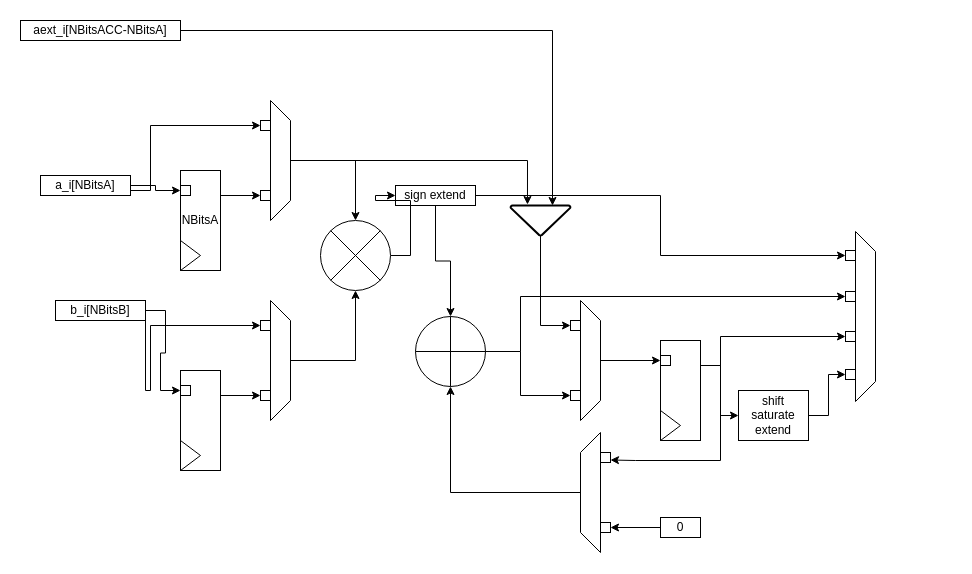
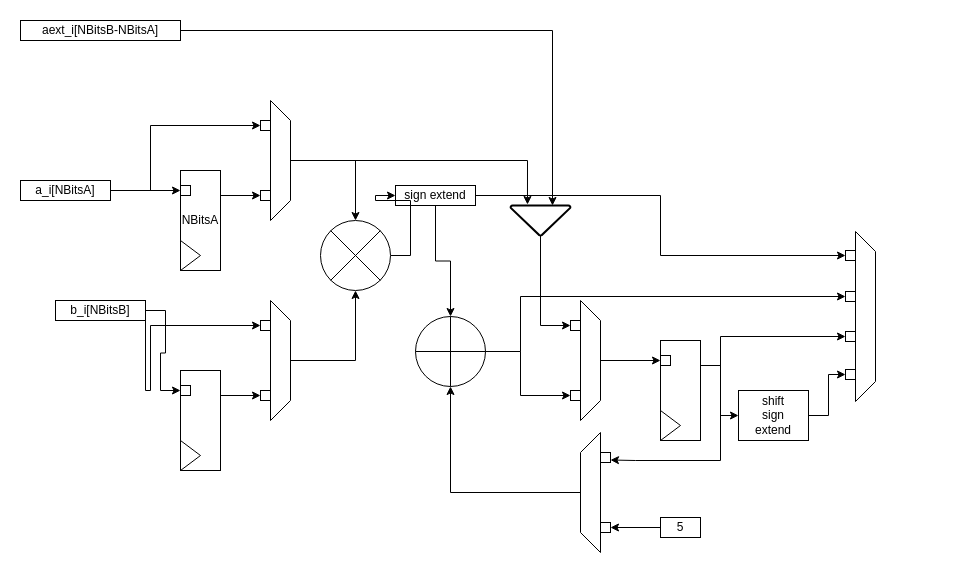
(101, 31) -> (101, 31)
(86, 186) -> (66, 191)
(774, 416) -> (774, 416)
(681, 528) -> (681, 528)
